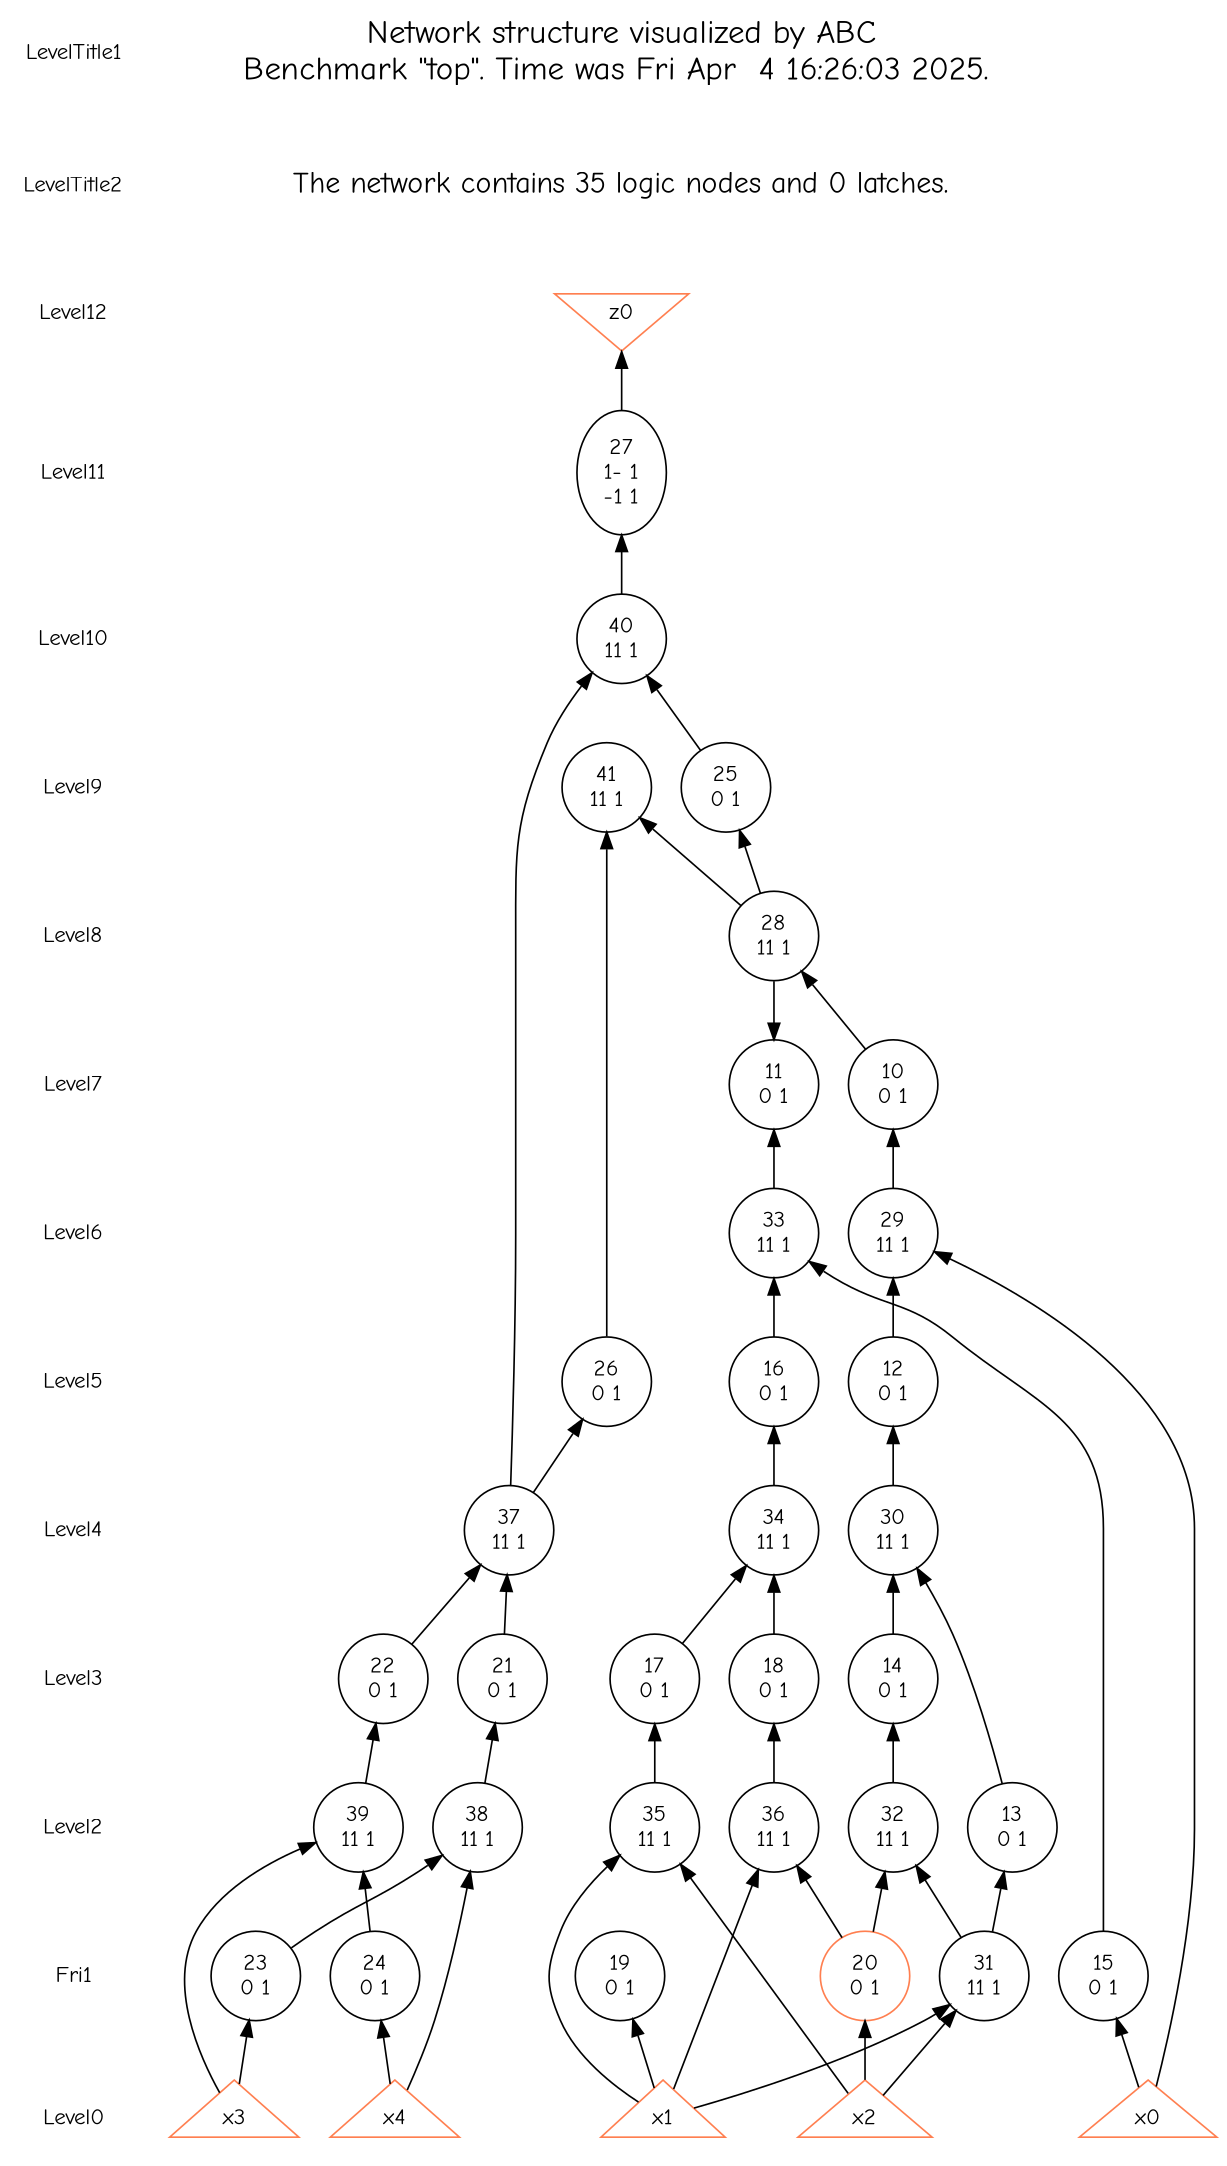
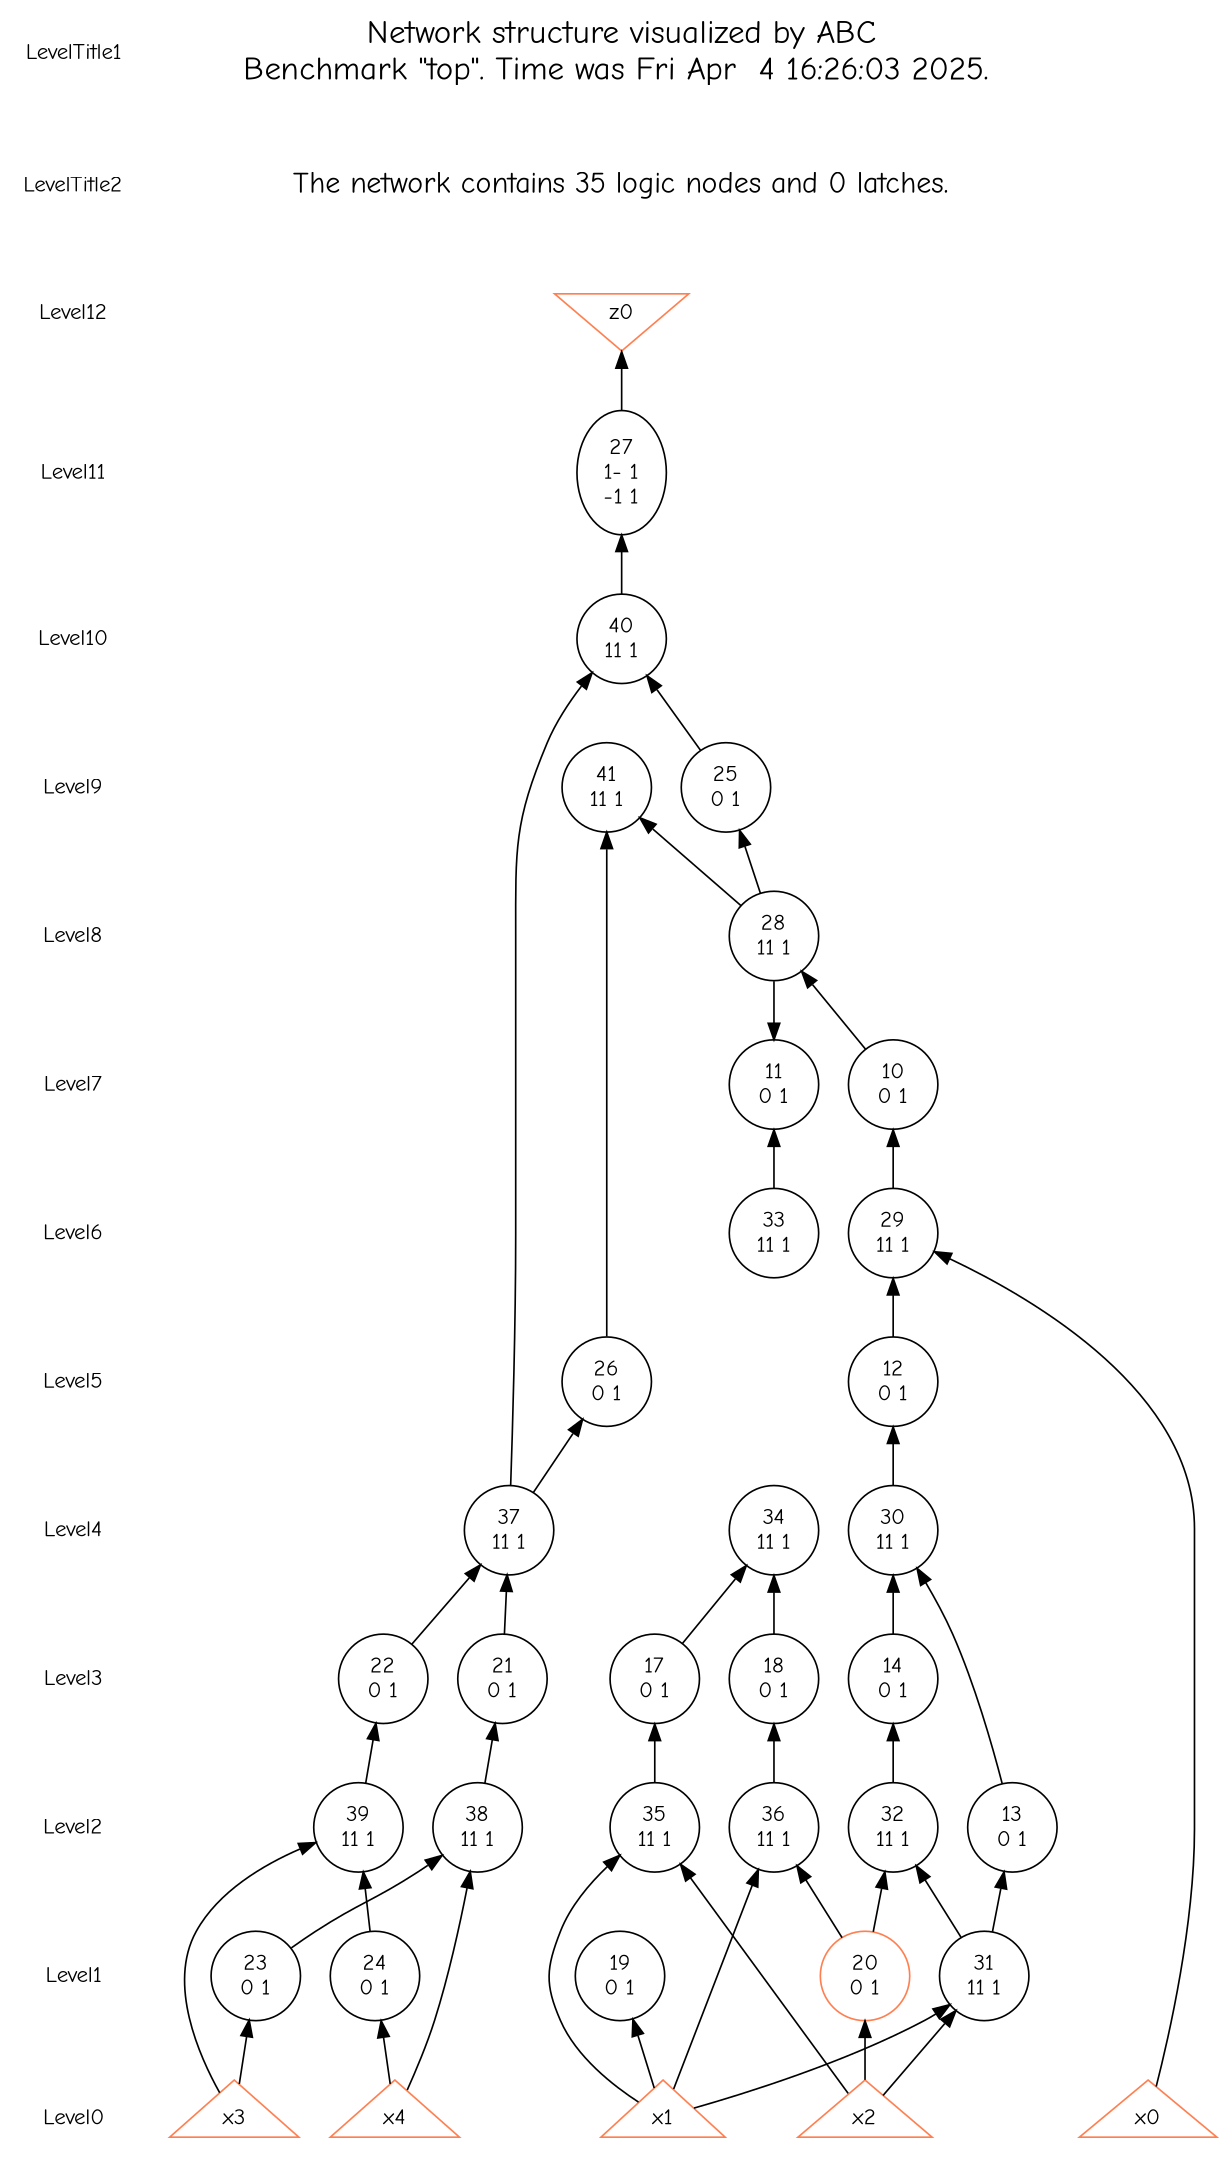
(774, 1382) -> none
(74, 1976) -> (74, 1976)
(1103, 1976) -> none
